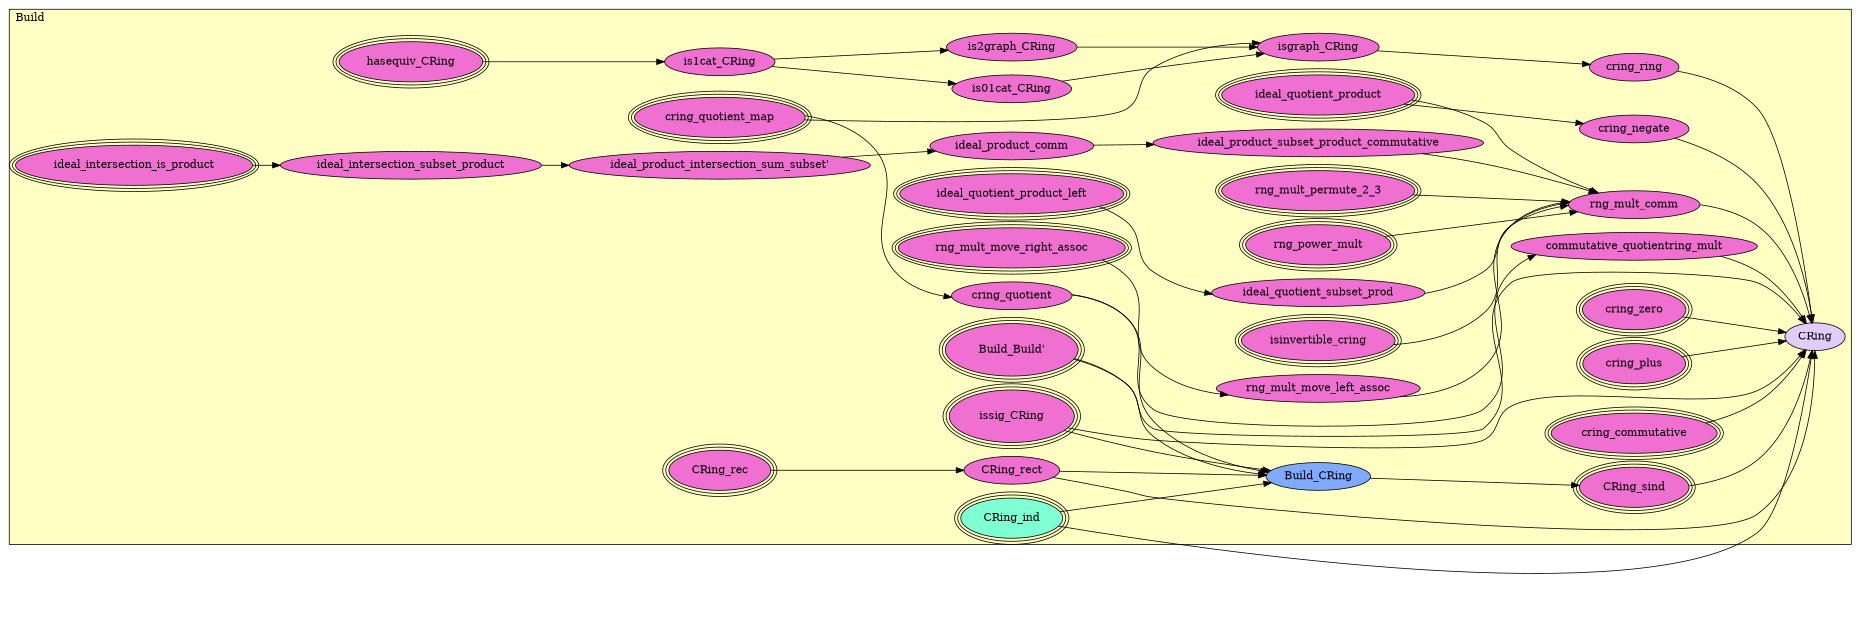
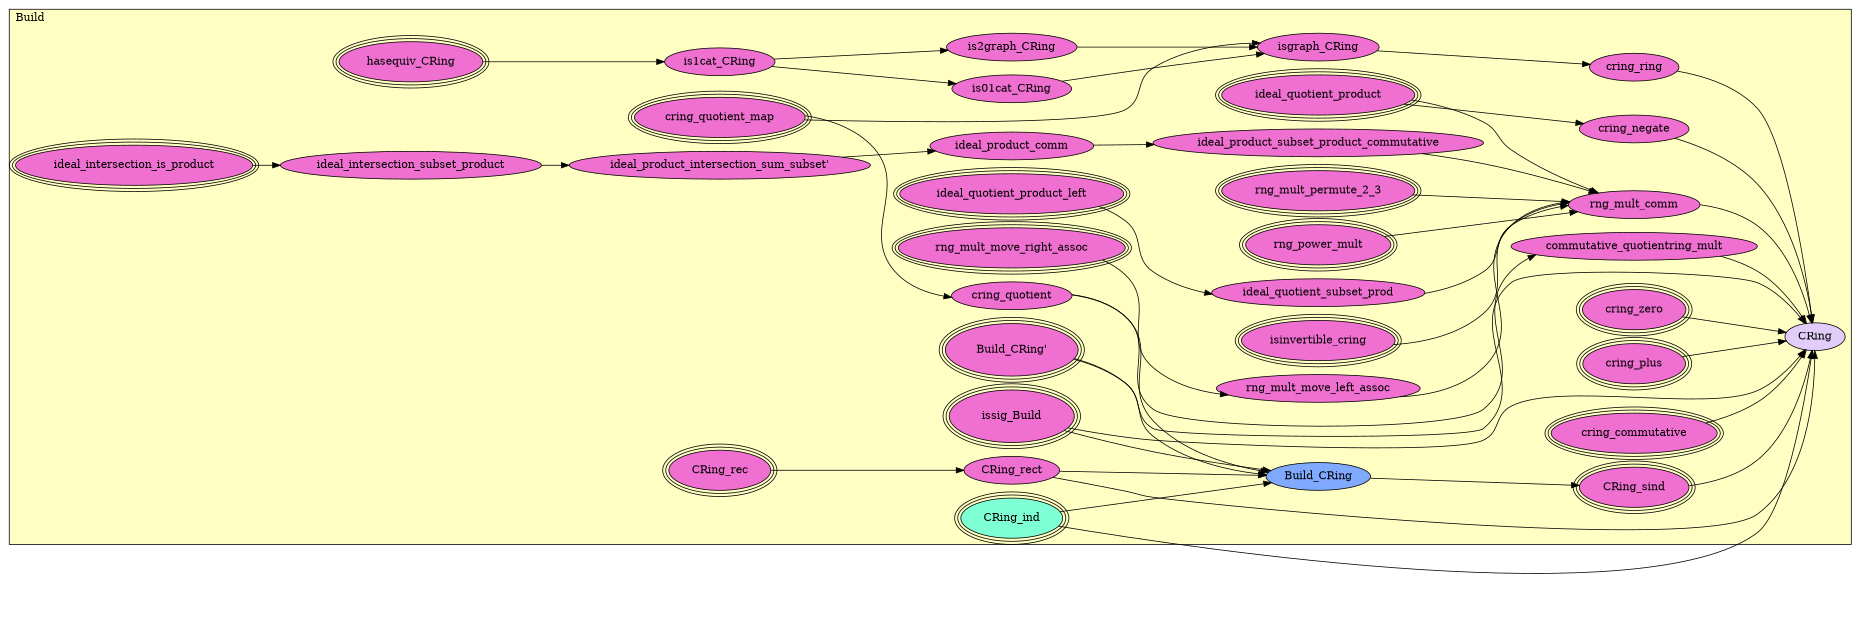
(1012, 350) -> (1012, 350)
(1012, 416) -> (1012, 416)
